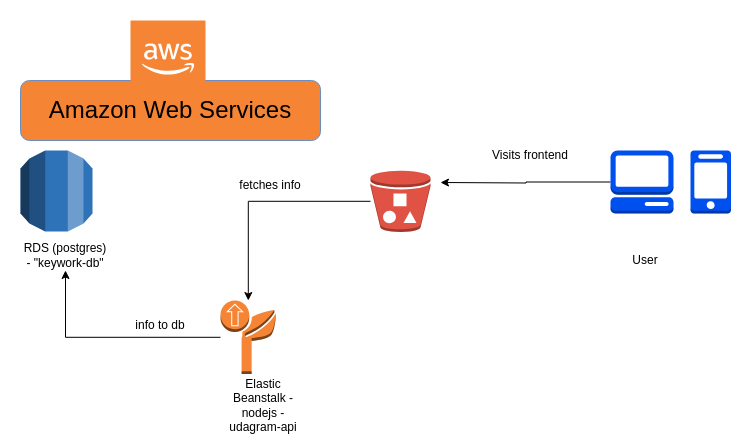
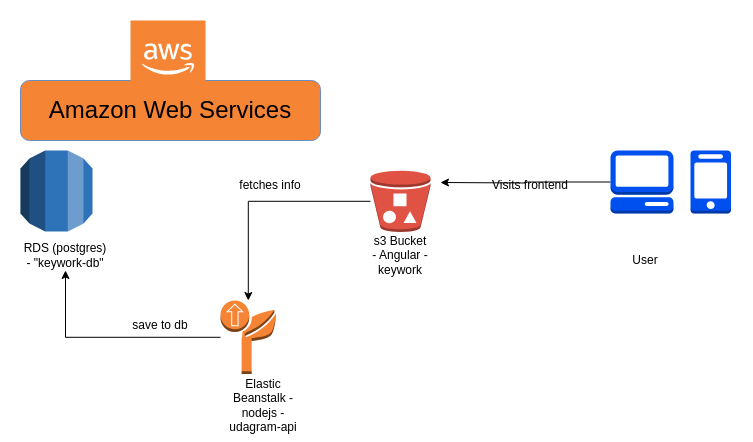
(531, 156) -> (531, 186)
none -> (401, 256)
(161, 326) -> (161, 326)
